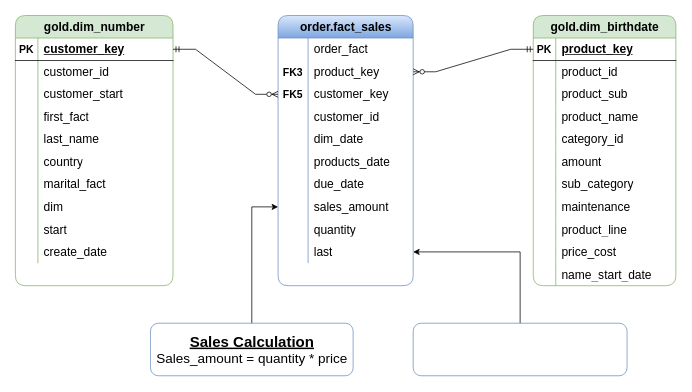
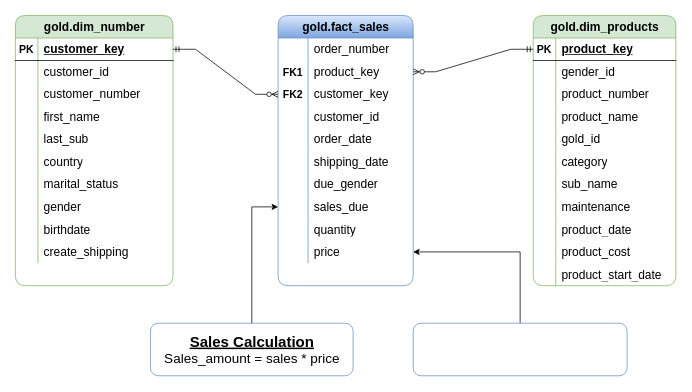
(346, 27) -> (346, 27)
(605, 27) -> (605, 27)
(347, 49) -> (354, 49)
(293, 72) -> (293, 72)
(593, 72) -> (590, 72)
(91, 94) -> (94, 94)
(293, 94) -> (293, 94)
(598, 94) -> (608, 94)
(76, 117) -> (76, 117)
(73, 139) -> (69, 139)
(339, 139) -> (347, 139)
(597, 139) -> (582, 139)
(358, 162) -> (354, 162)
(582, 162) -> (588, 162)
(81, 184) -> (88, 184)
(341, 184) -> (347, 184)
(602, 184) -> (588, 184)
(52, 207) -> (64, 207)
(353, 207) -> (343, 207)
(61, 229) -> (73, 229)
(599, 229) -> (602, 229)
(81, 252) -> (91, 252)
(326, 252) -> (329, 252)
(593, 252) -> (602, 252)
(612, 274) -> (618, 274)
(252, 349) -> (252, 349)
